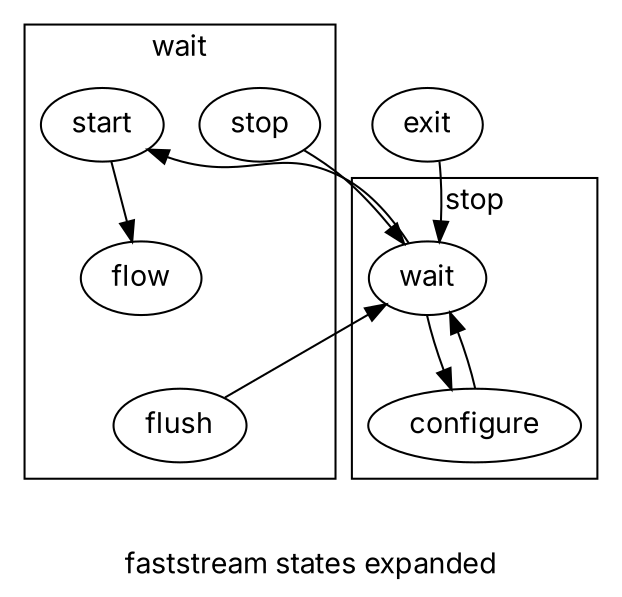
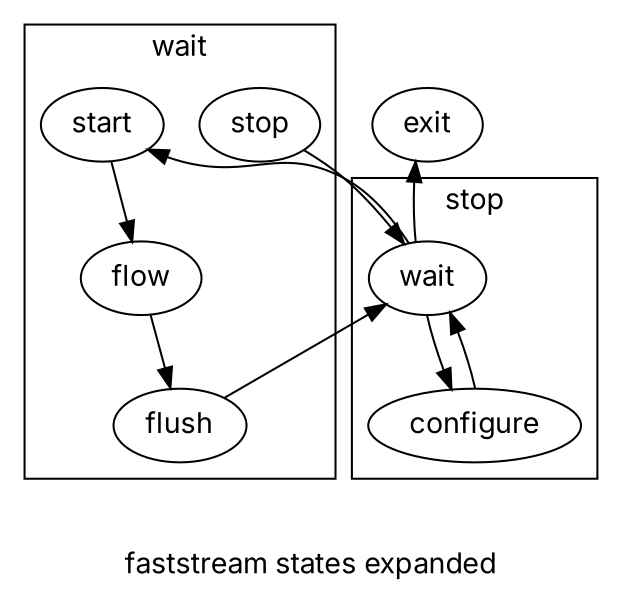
(441, 191) -> (414, 212)
none -> (158, 342)
